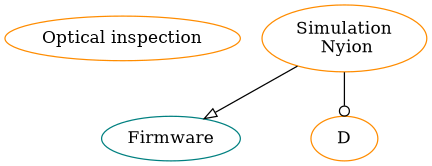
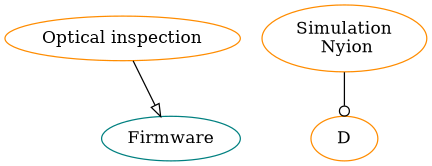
(256, 89) -> (144, 83)
